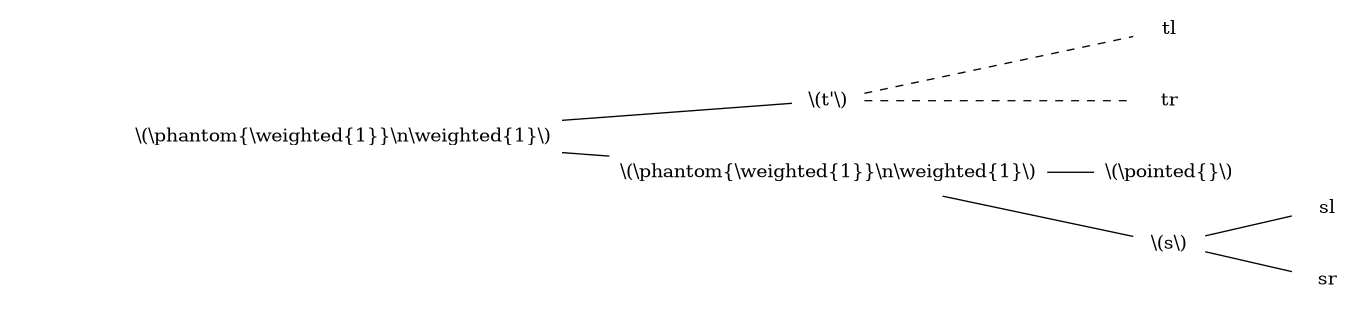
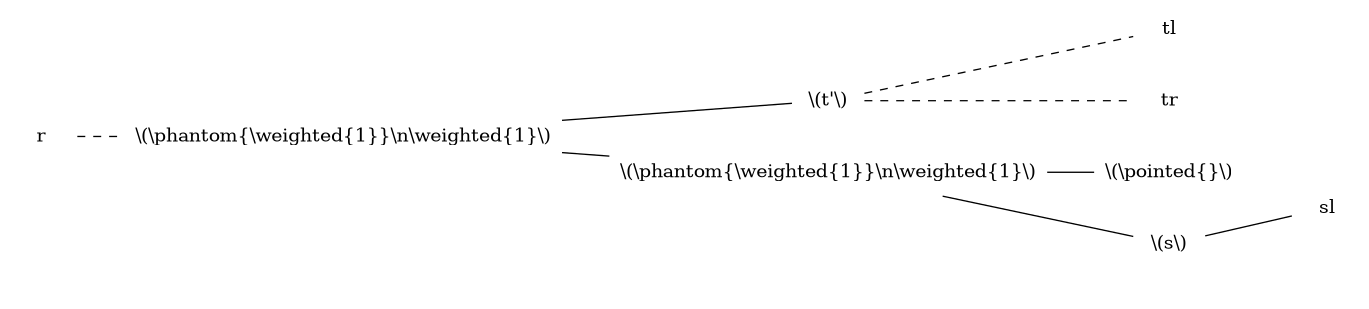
none -> (41, 136)
(1328, 280) -> none
